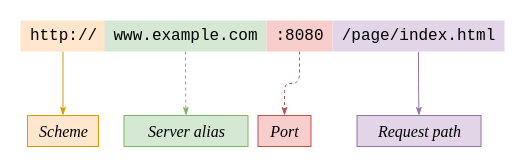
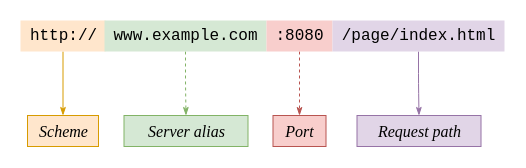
(285, 131) -> (300, 131)
